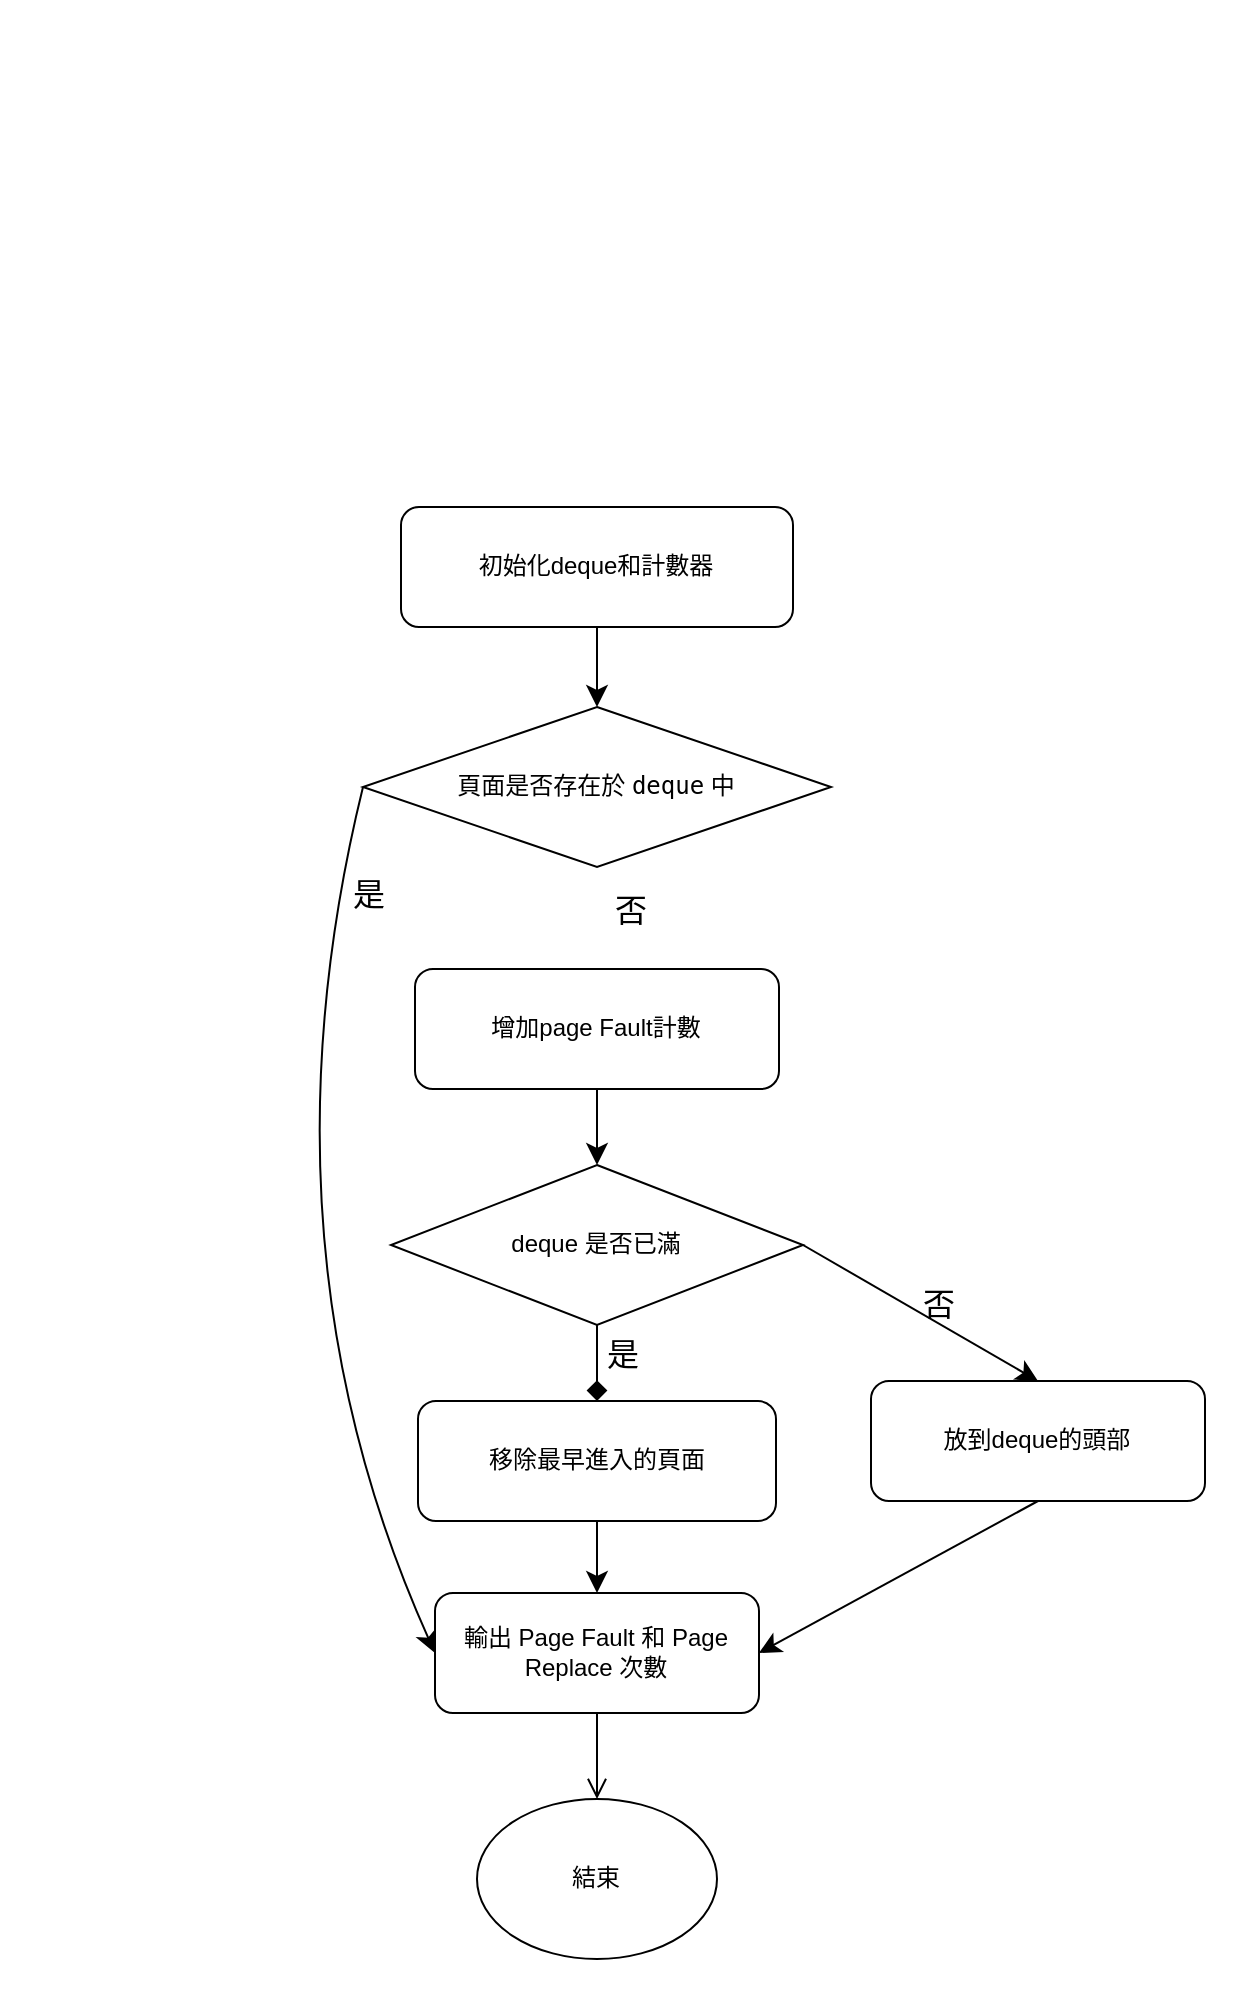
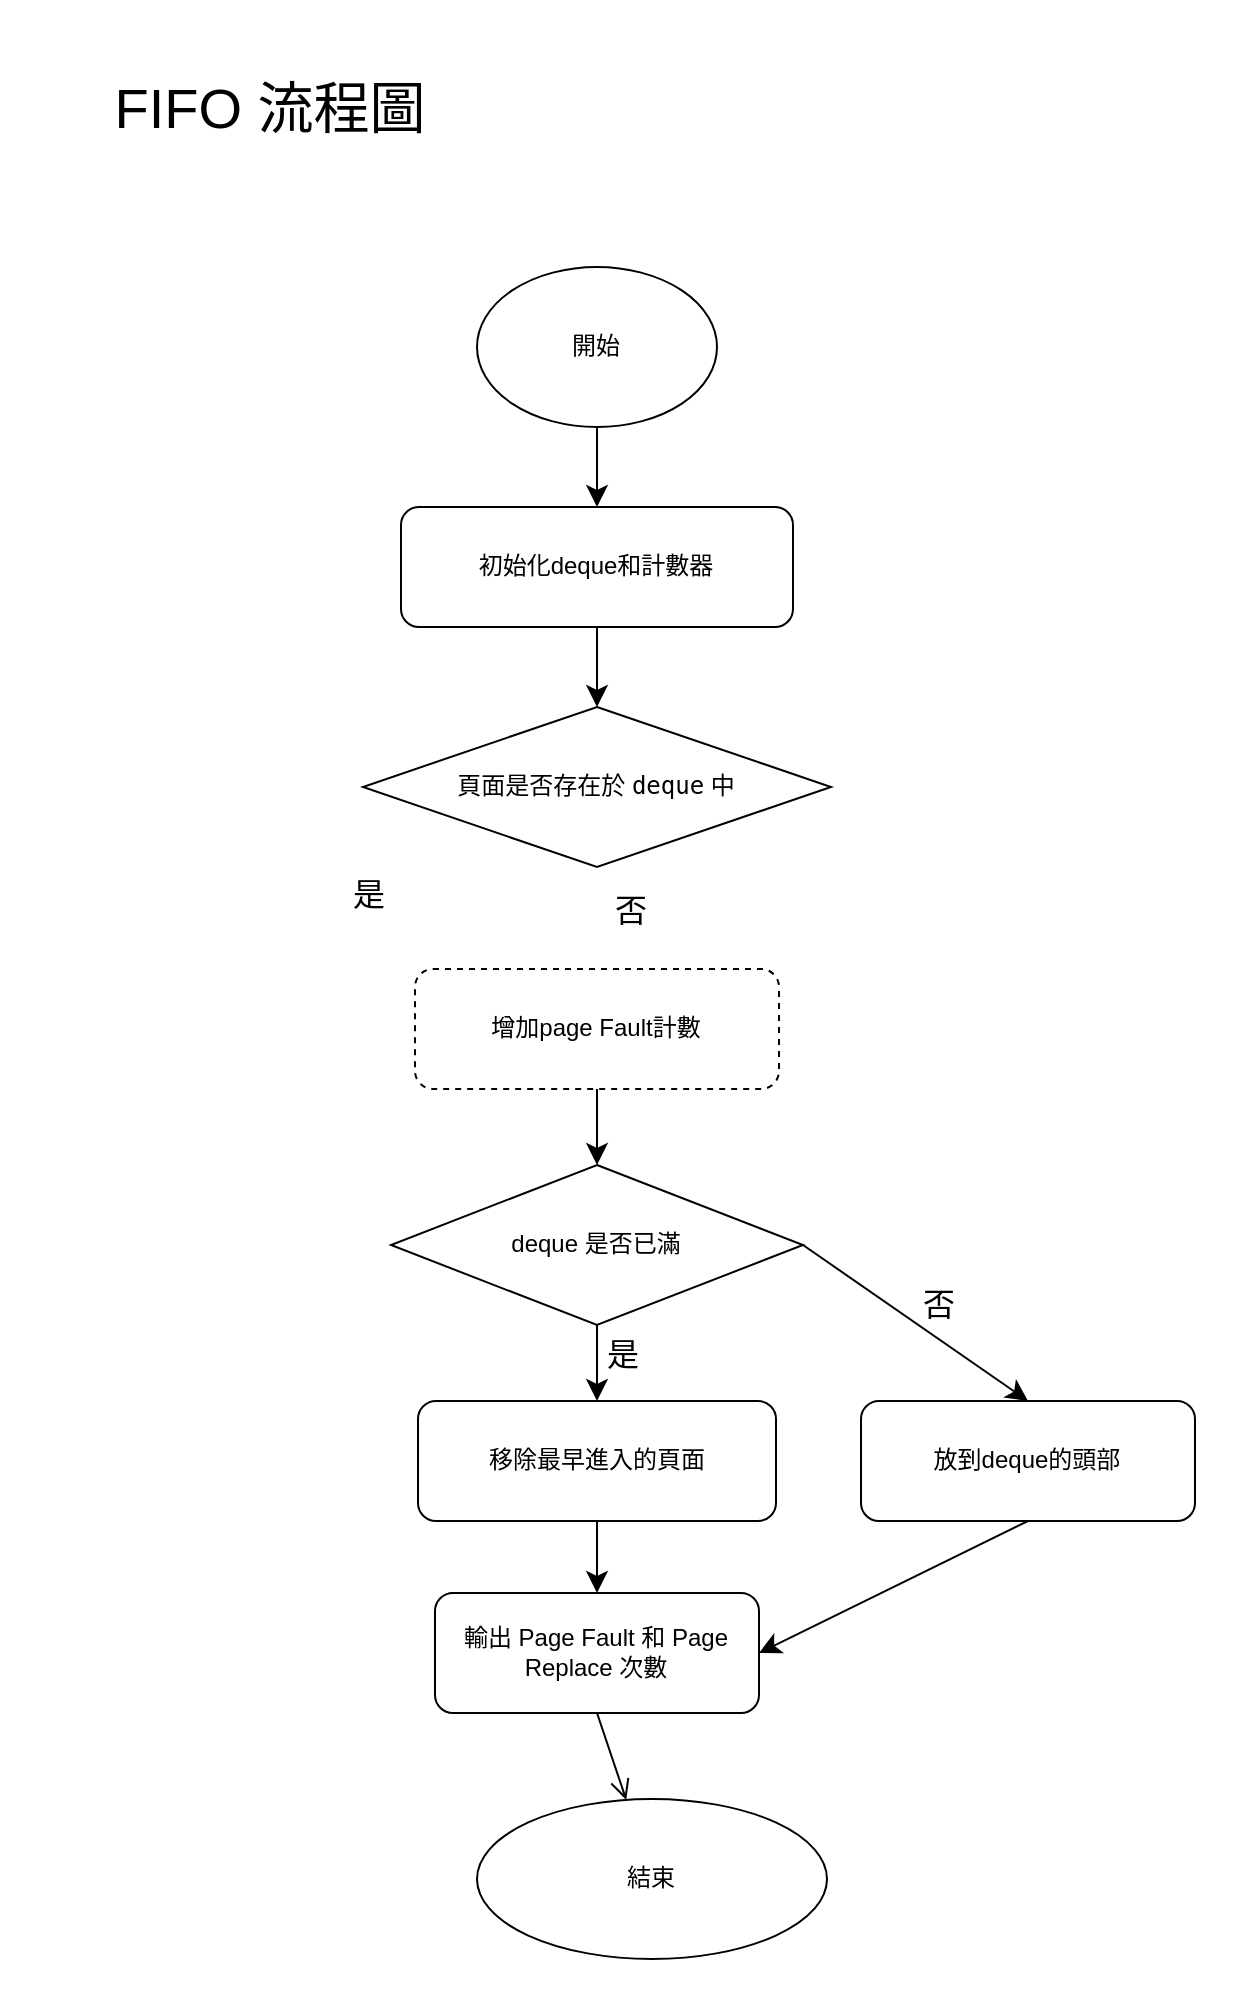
none -> (271, 109)
none -> (597, 347)
none -> (597, 460)
(597, 1029) -> (597, 1029)
(323, 1219) -> none
(597, 1381) -> (597, 1382)
(1038, 1441) -> (1028, 1461)
(597, 1879) -> (652, 1879)
